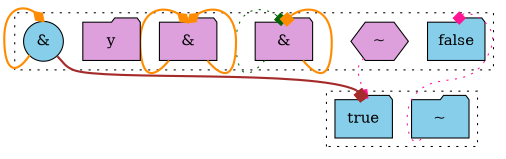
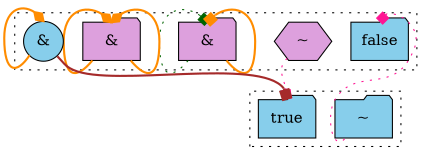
(112, 41) -> none
